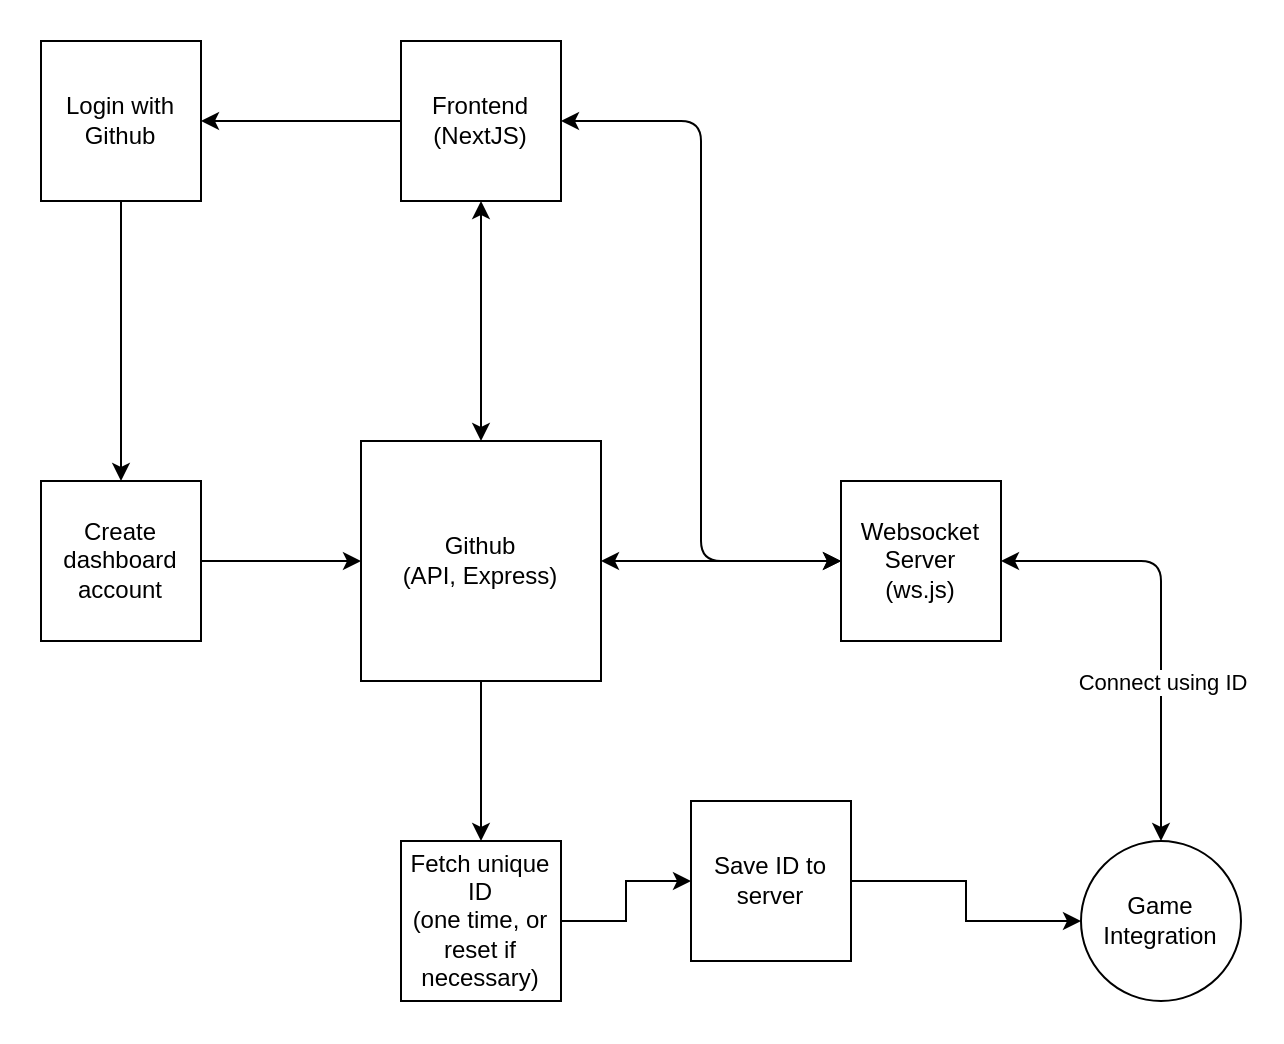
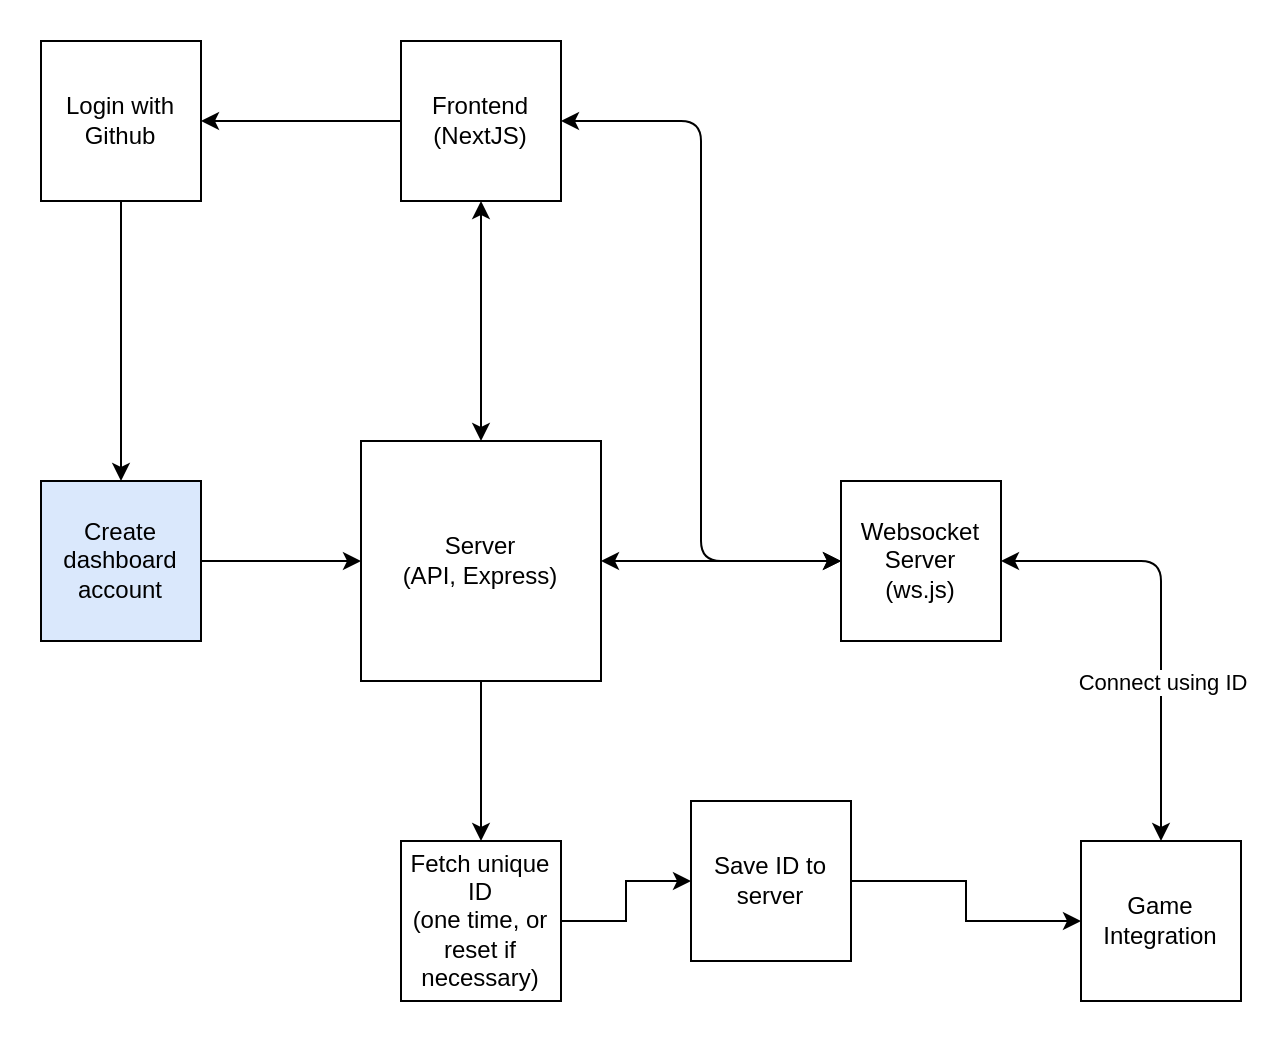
(121, 561) -> (121, 561)
(481, 561) -> (481, 561)
(1161, 921) -> (1161, 921)
